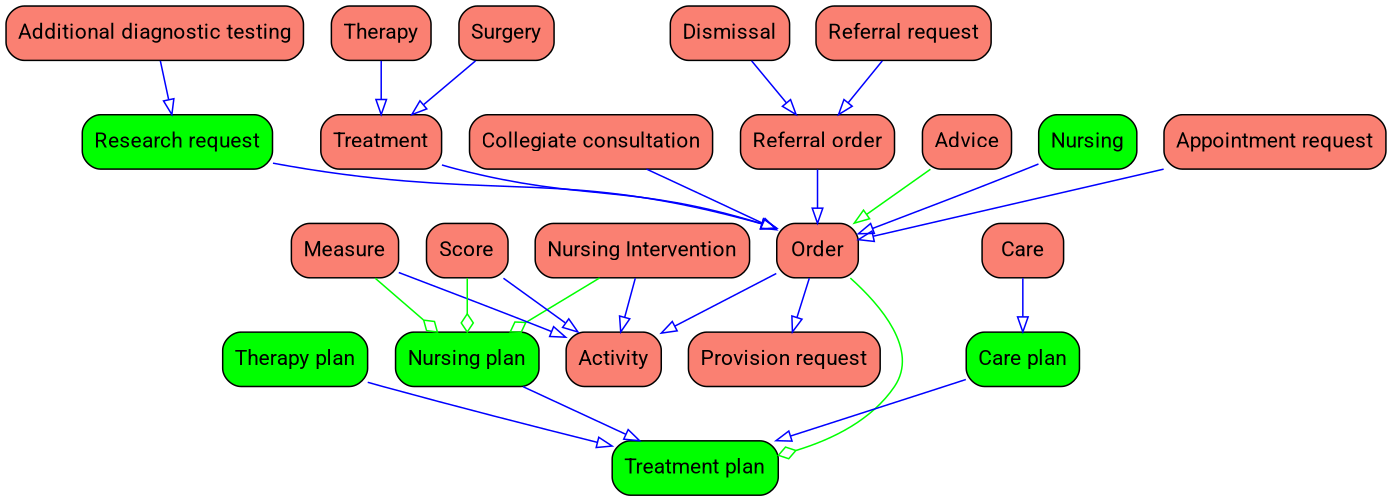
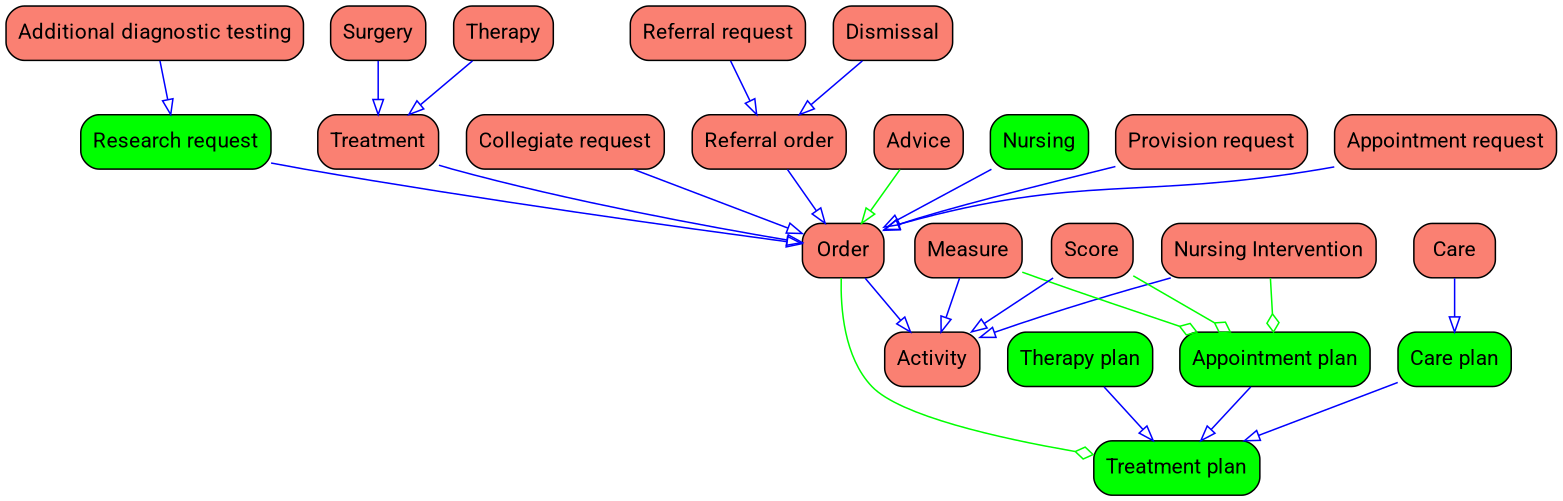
(591, 142) -> (565, 142)
(803, 298) -> (1034, 187)
(467, 359) -> (1275, 359)
